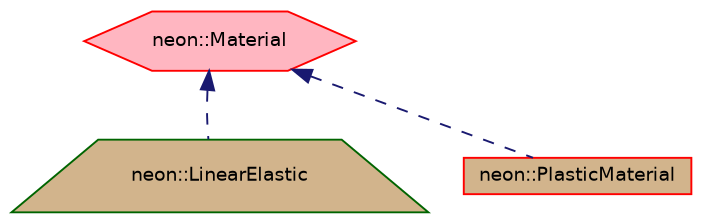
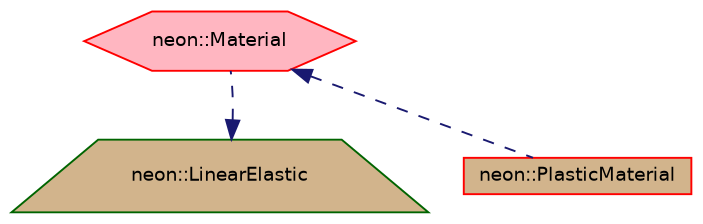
(207, 115) -> (233, 95)
